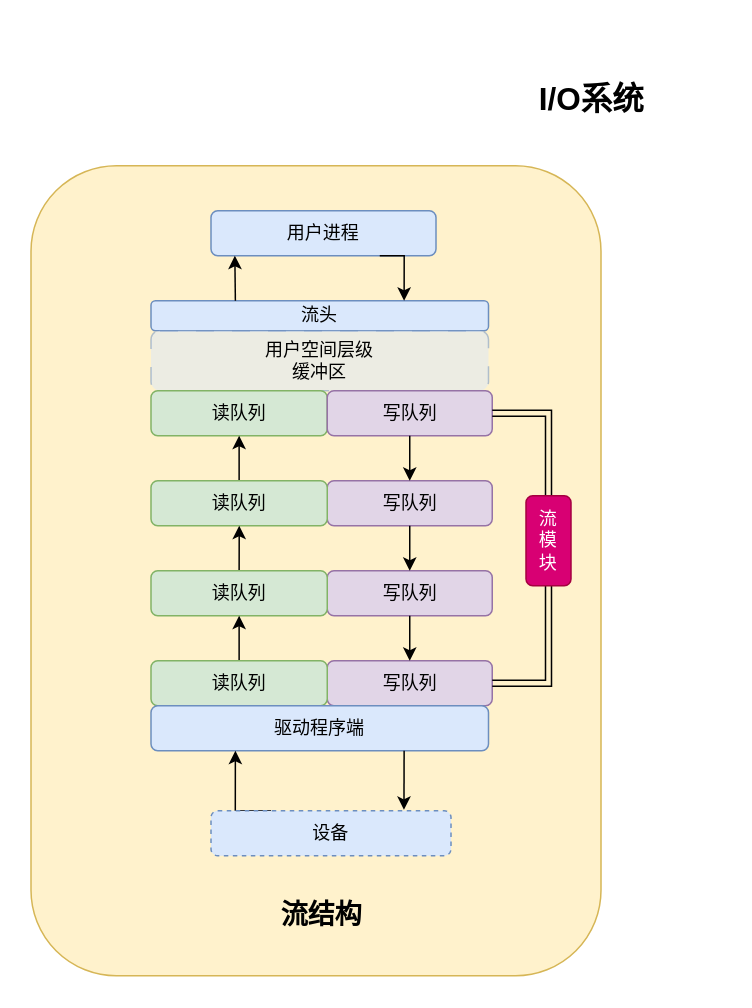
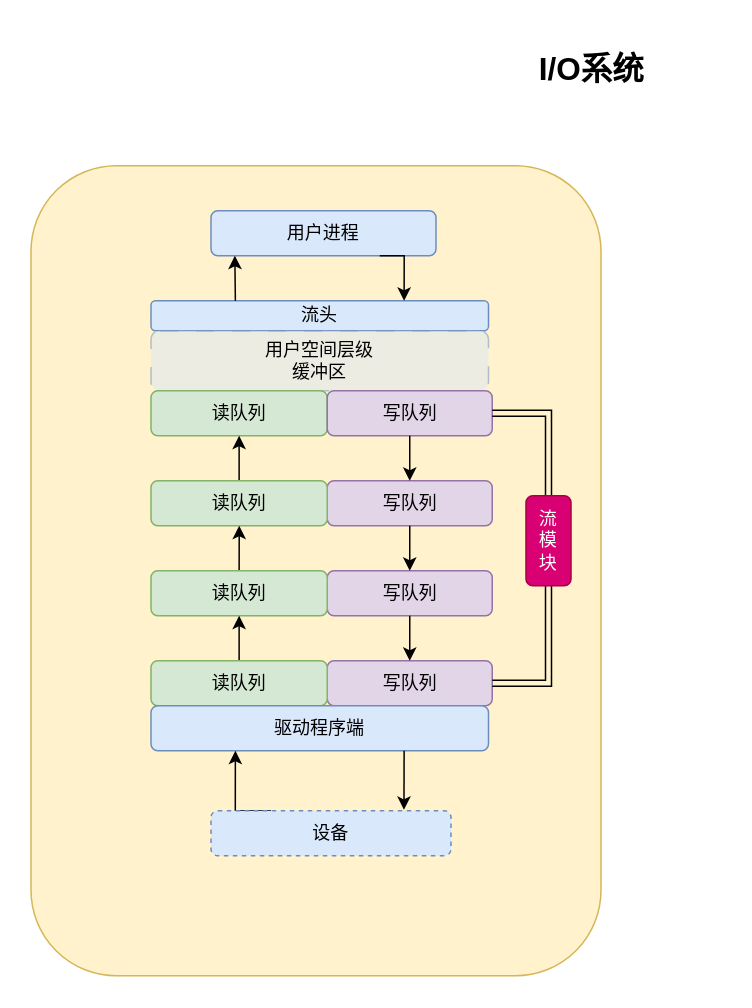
(592, 98) -> (592, 68)
(322, 916) -> none
